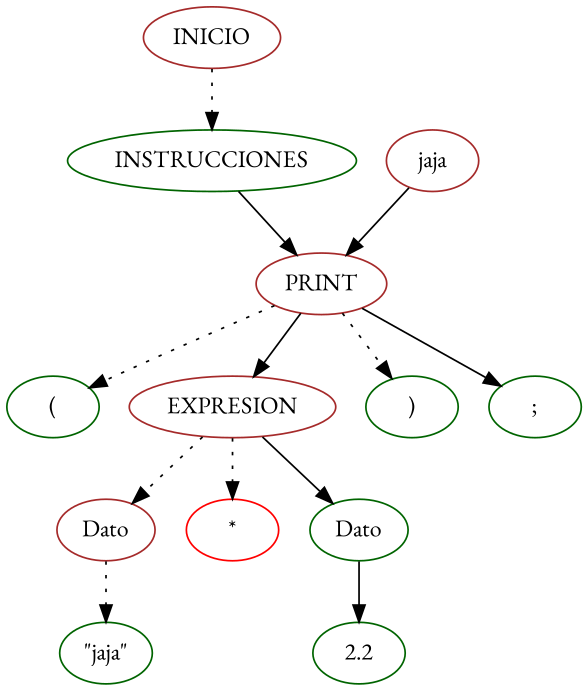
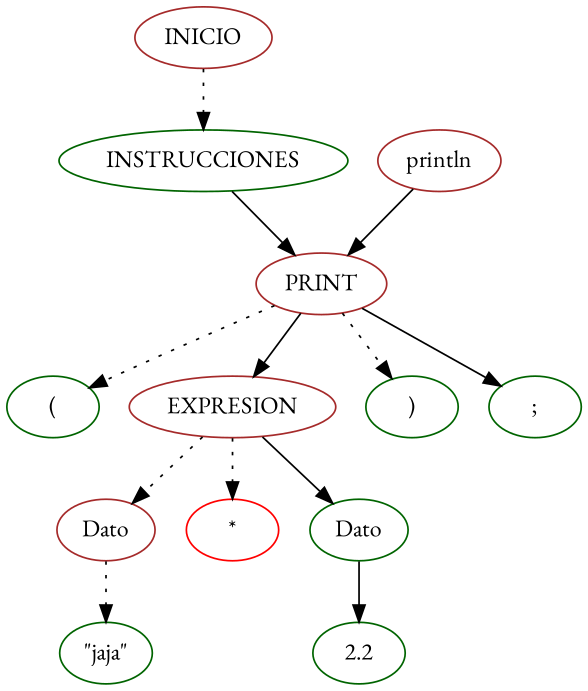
(433, 161) -> (439, 161)
